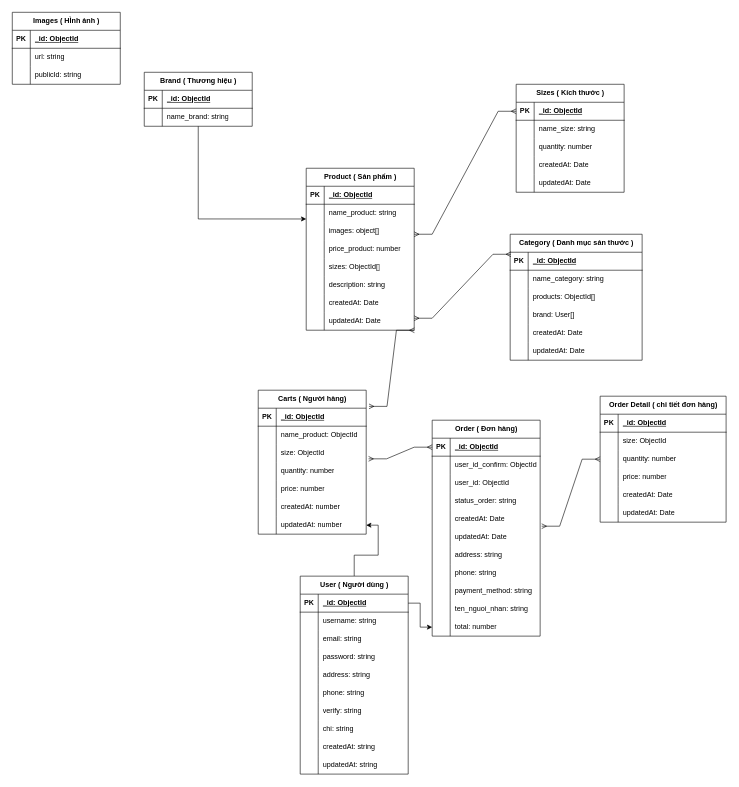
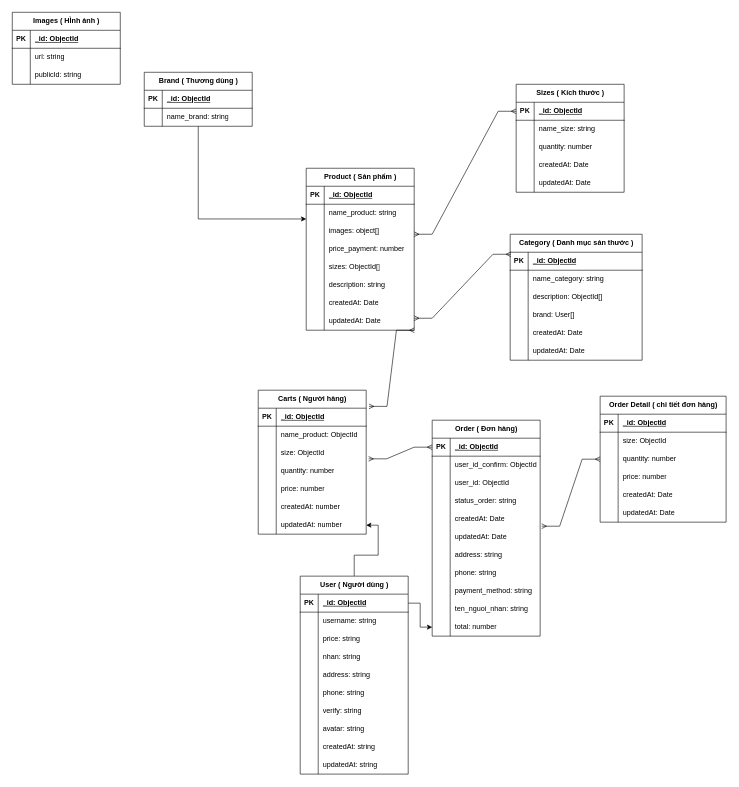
(199, 81) -> (199, 81)
(369, 249) -> (369, 249)
(572, 297) -> (576, 297)
(345, 639) -> (346, 639)
(353, 657) -> (344, 657)
(342, 729) -> (349, 729)
